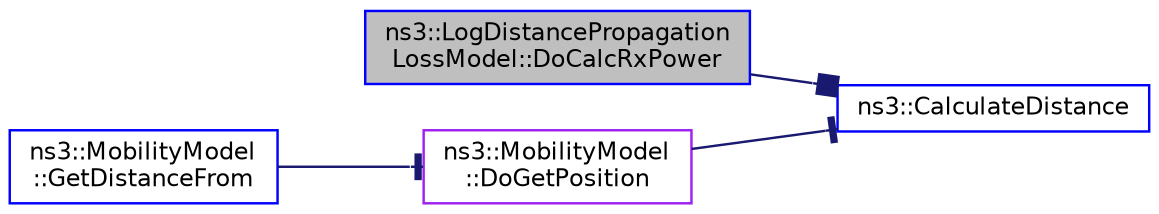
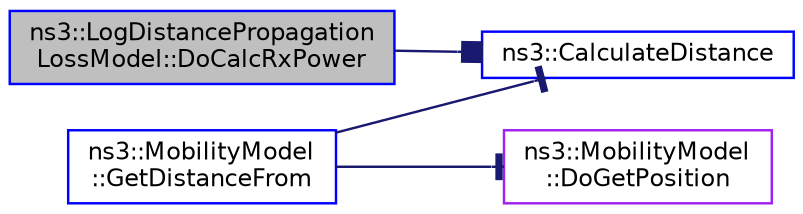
(758, 140) -> (435, 107)
